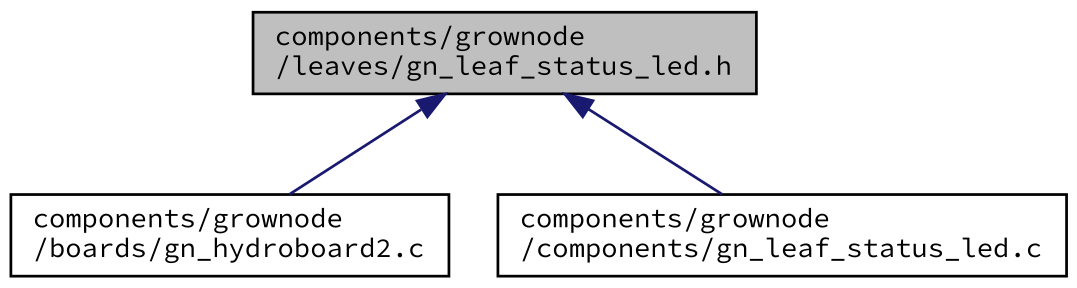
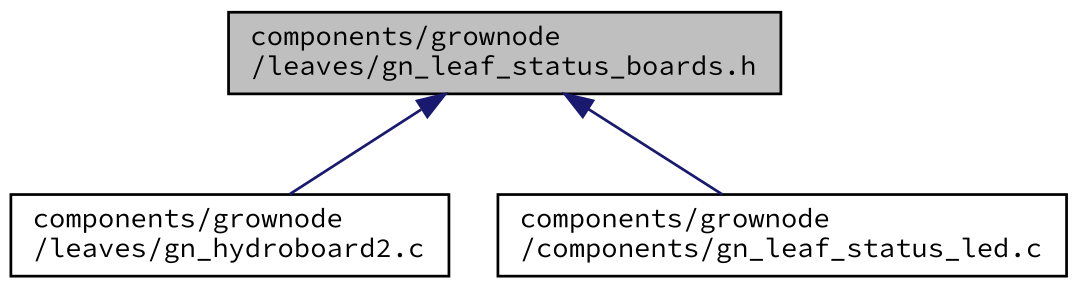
(505, 53) -> (505, 53)
(230, 235) -> (230, 235)
